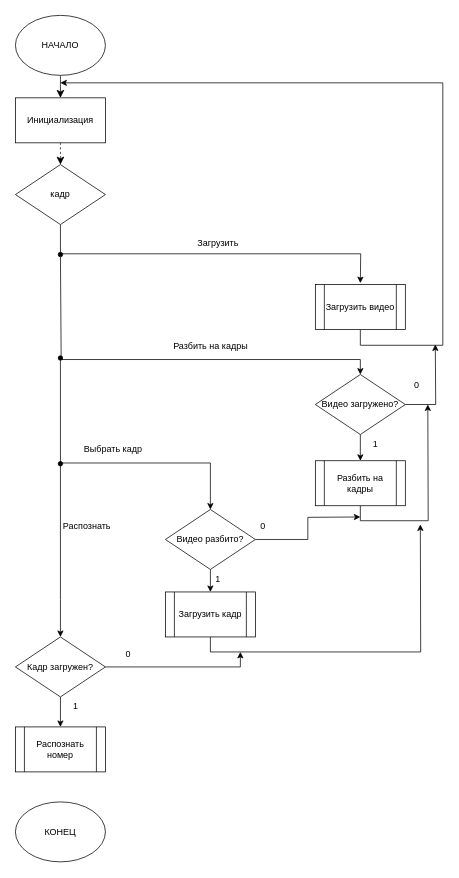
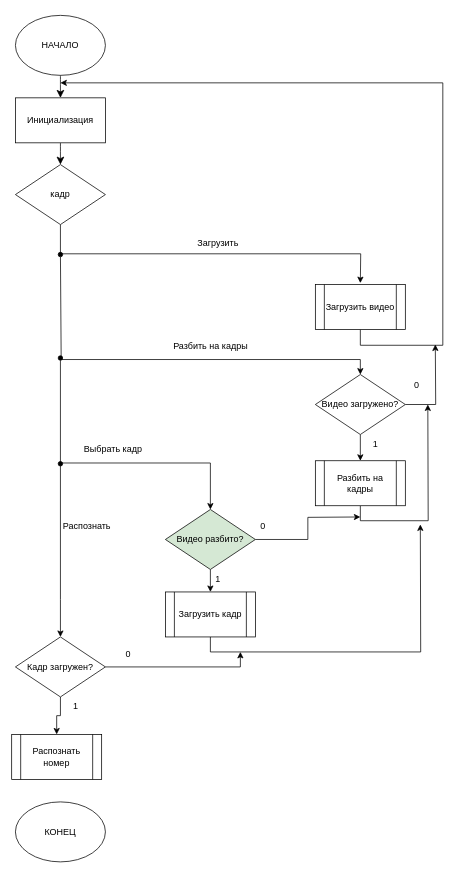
(60, 149) -> (60, 149)
(210, 540) -> (210, 540)
(60, 750) -> (57, 757)
